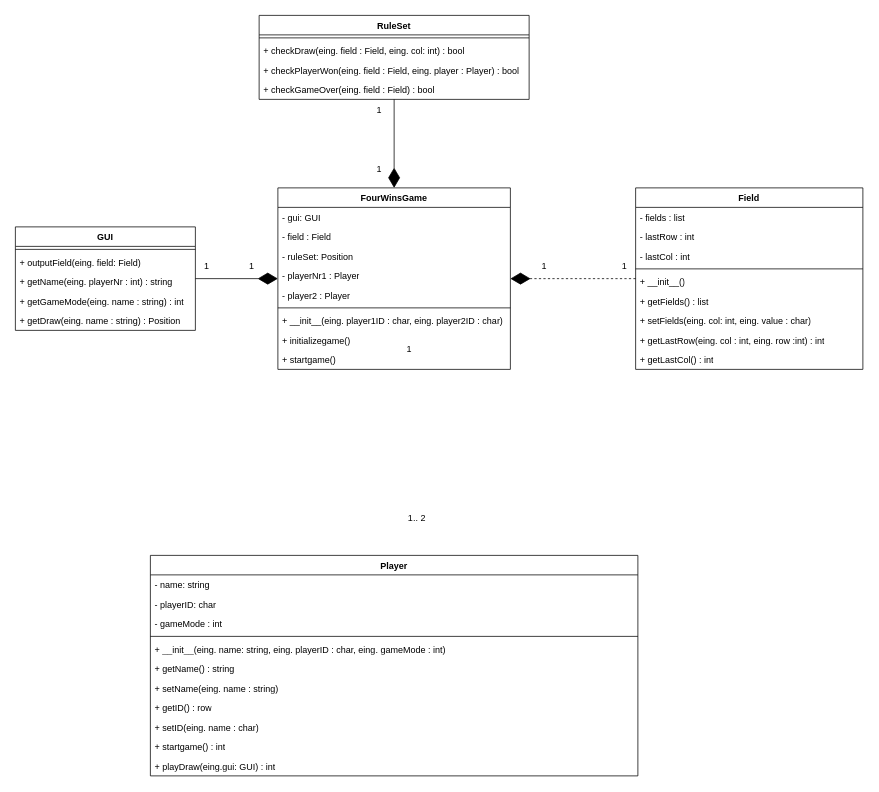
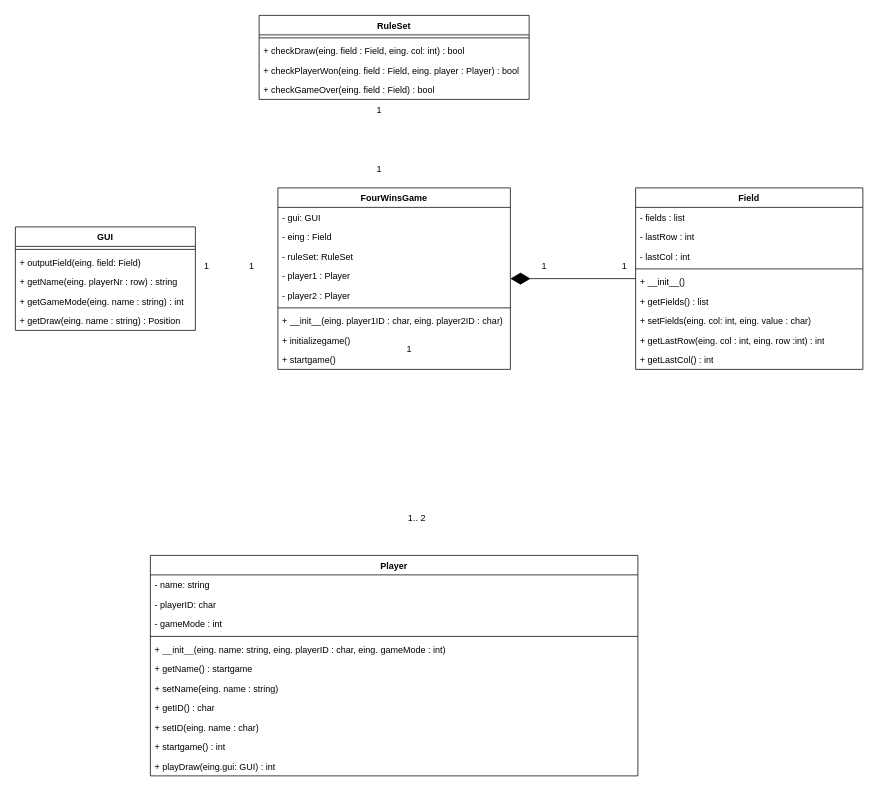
(394, 167) -> none
(311, 238) -> (309, 238)
(323, 257) -> (322, 257)
(326, 277) -> (321, 277)
(227, 279) -> none
(581, 279) -> (581, 279)
(105, 283) -> (106, 288)
(199, 670) -> (208, 670)
(188, 709) -> (191, 709)
